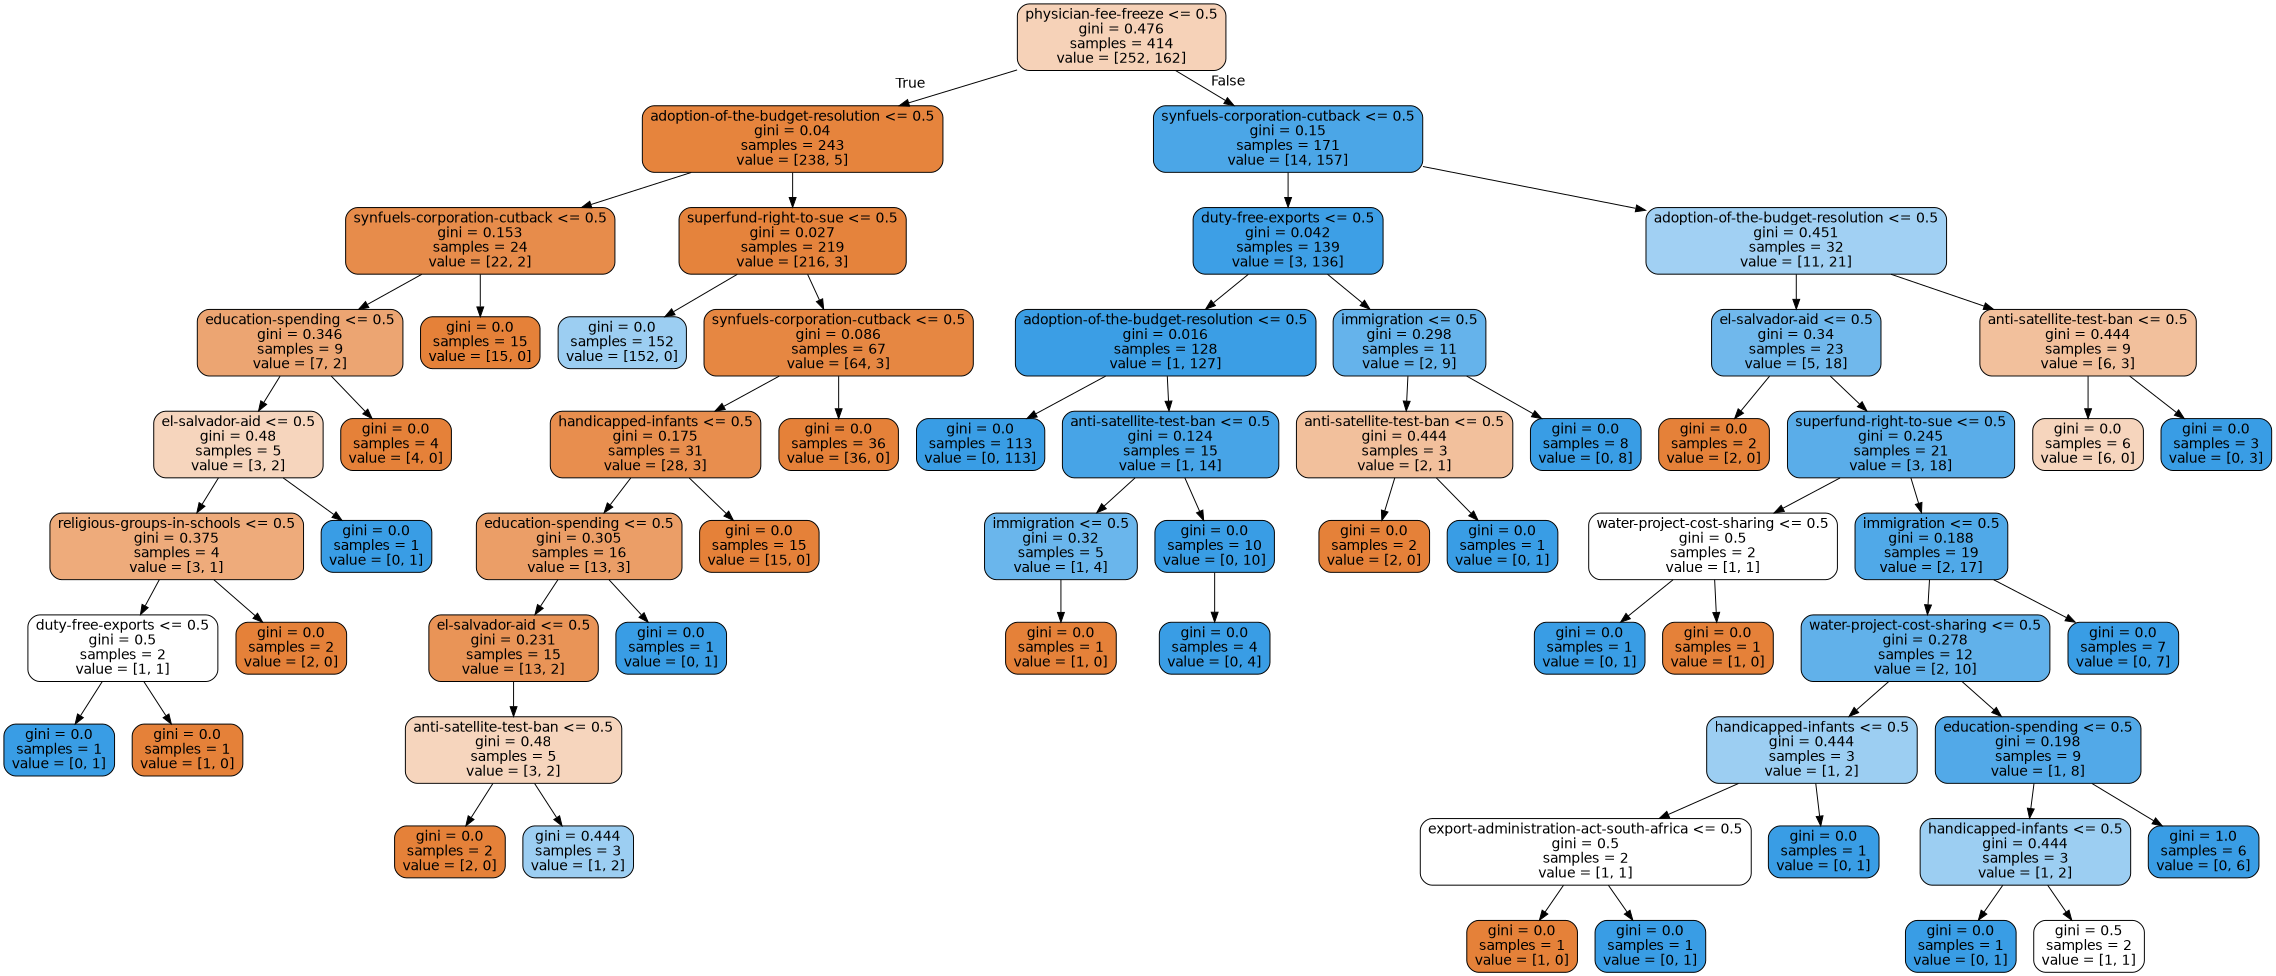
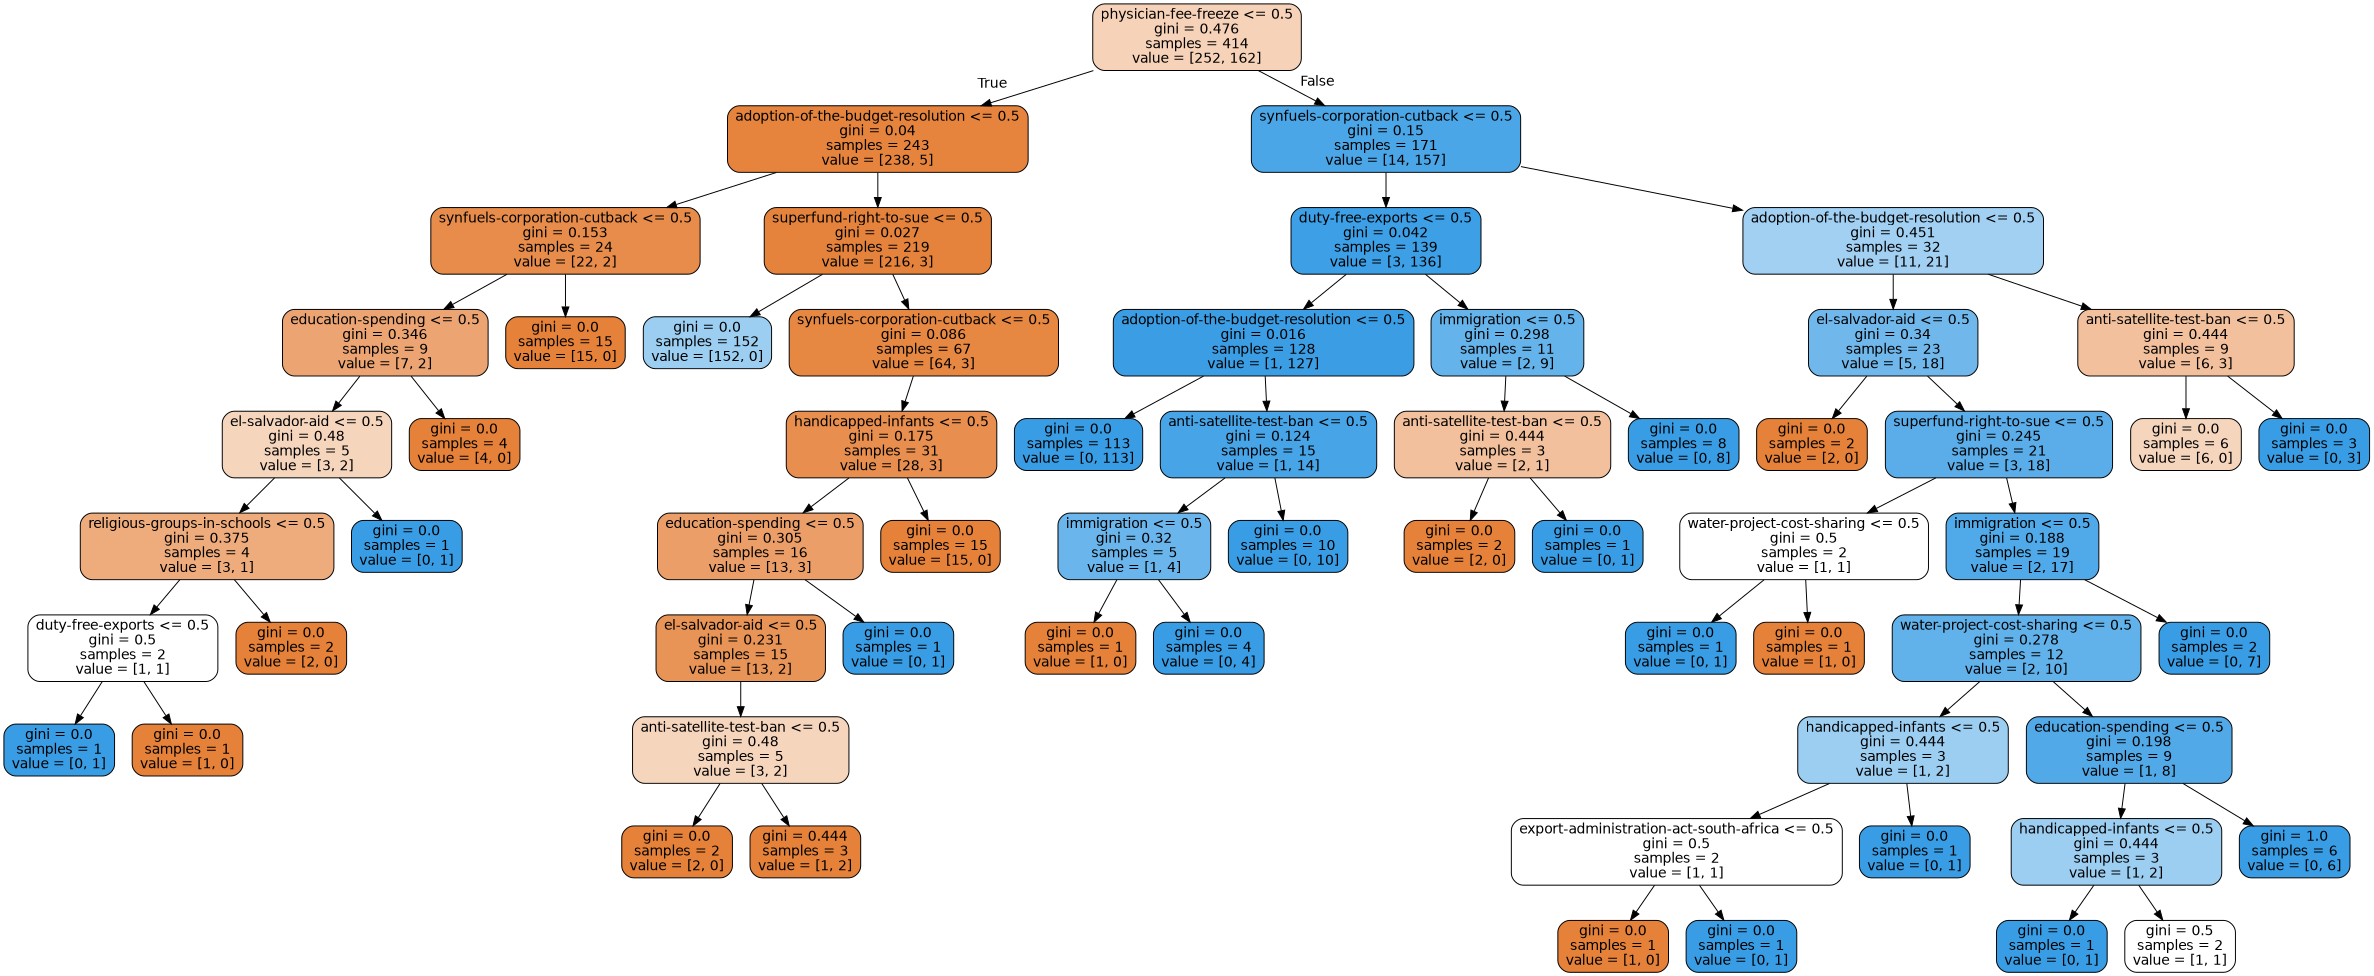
(839, 445) -> none
(1215, 592) -> (1171, 597)
(2123, 648) -> (2214, 648)
(578, 852) -> (805, 852)
